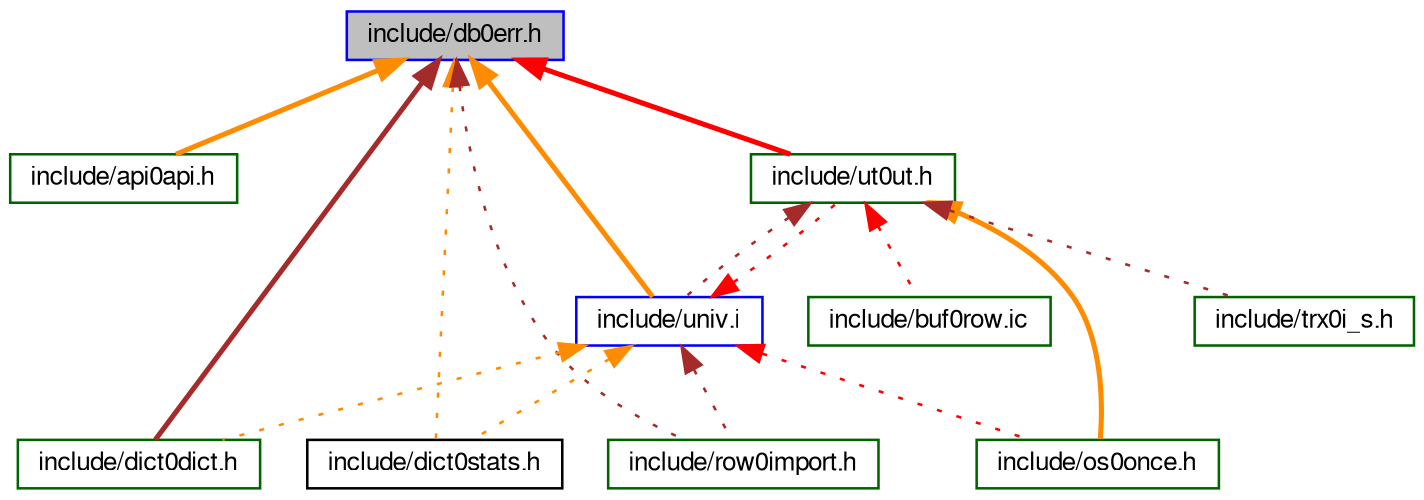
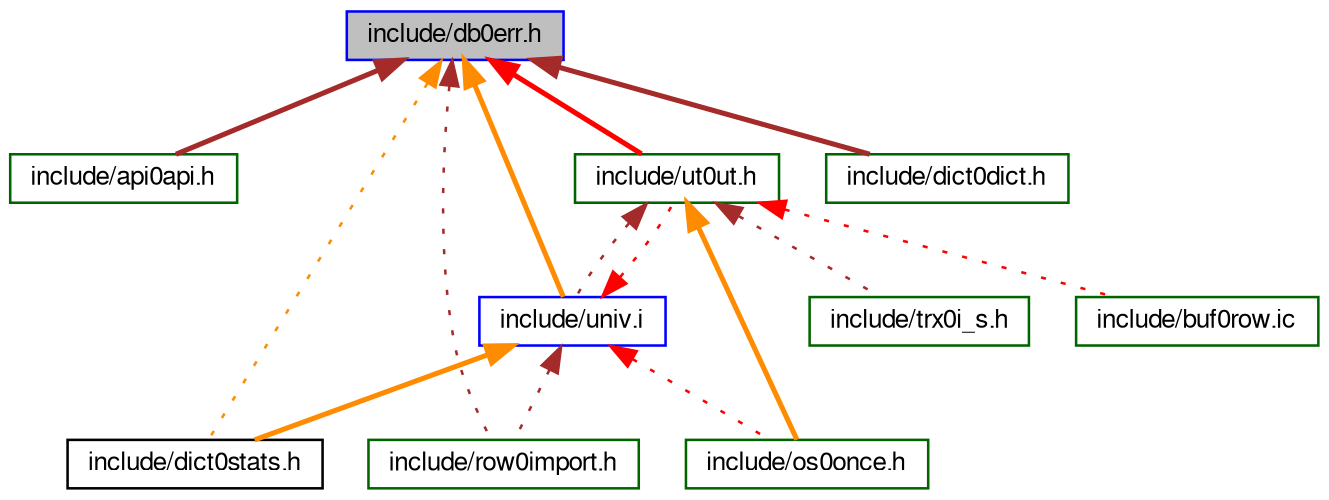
(277, 112) -> (277, 112)
(391, 396) -> none
(541, 399) -> (371, 397)
